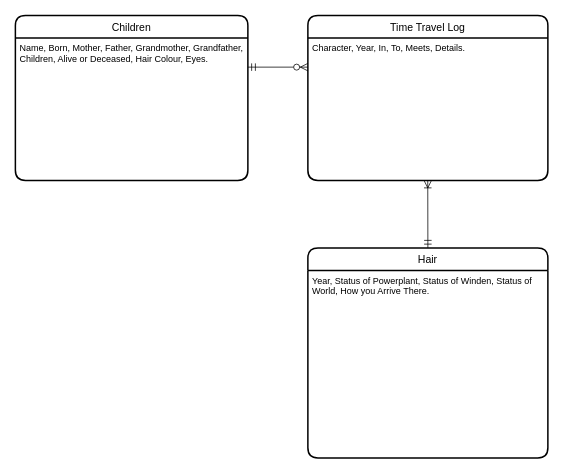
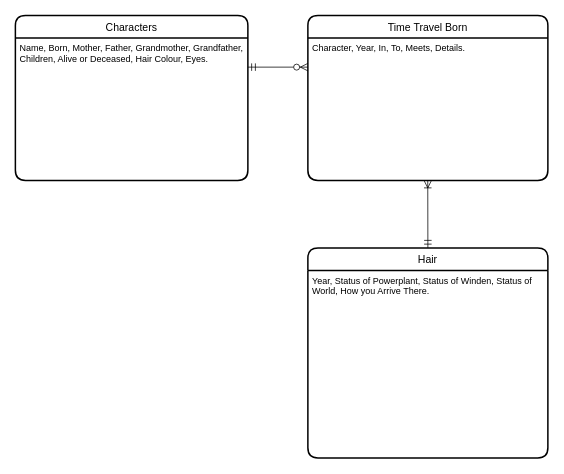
(131, 27) -> (131, 27)
(428, 27) -> (428, 27)
